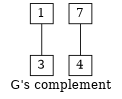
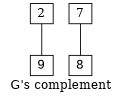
(42, 14) -> (42, 14)
(42, 65) -> (42, 65)
(80, 65) -> (80, 65)
